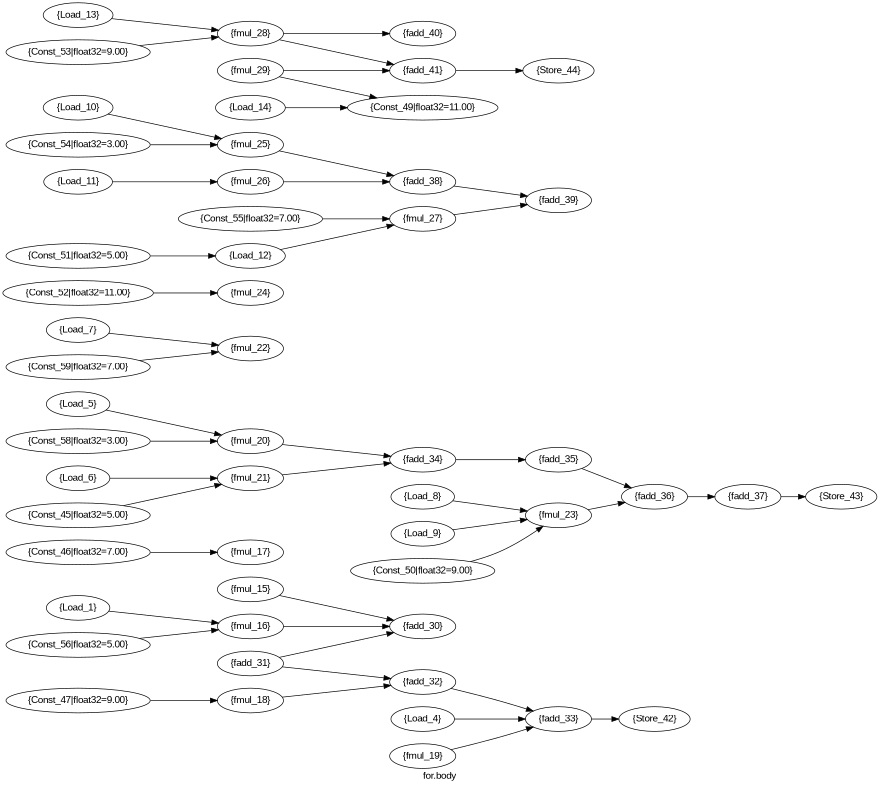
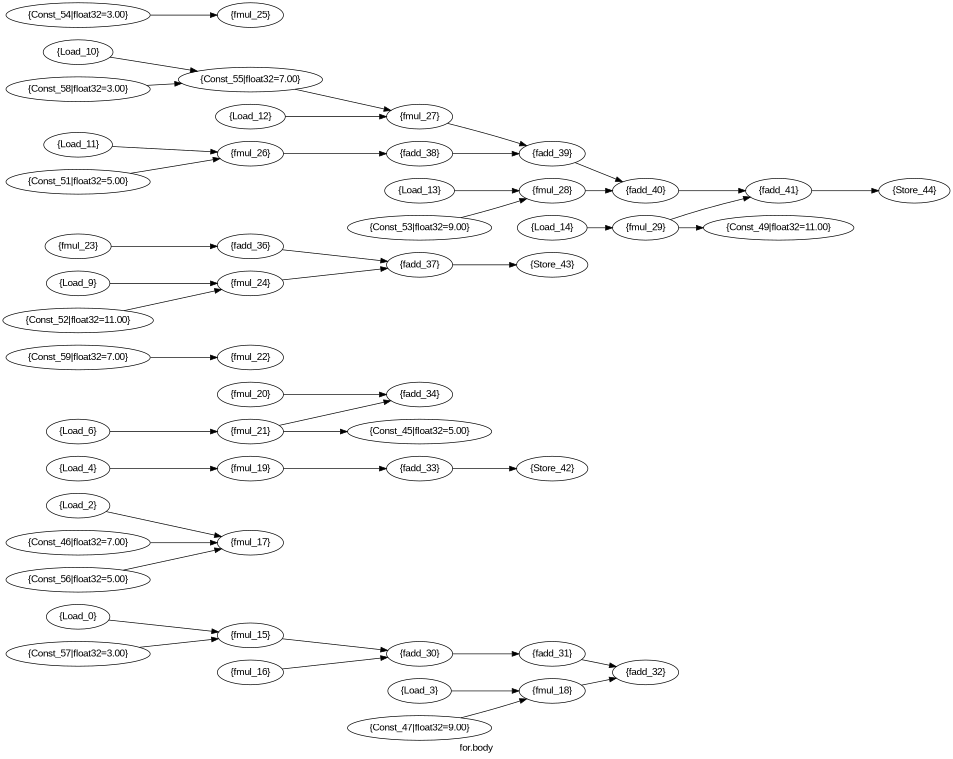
(333, 51) -> (709, 191)
(313, 108) -> (596, 228)
(161, 126) -> (150, 64)
(333, 163) -> none
none -> (596, 171)
(179, 256) -> (172, 167)
none -> (331, 274)
(78, 330) -> none
(78, 404) -> none
(180, 441) -> (161, 85)
(558, 460) -> none
(169, 496) -> (312, 432)
(423, 497) -> none
none -> (78, 506)
(487, 525) -> (160, 283)
(423, 571) -> none
(78, 608) -> none
none -> (78, 617)
(176, 634) -> (169, 560)
(333, 646) -> (482, 654)
none -> (78, 654)
none -> (420, 691)
(489, 698) -> none
(486, 719) -> (160, 469)
